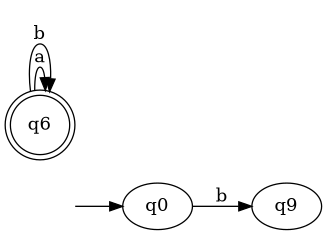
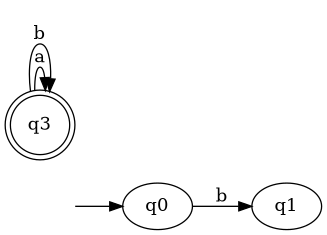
(40, 125) -> (40, 125)
(287, 206) -> (287, 206)
